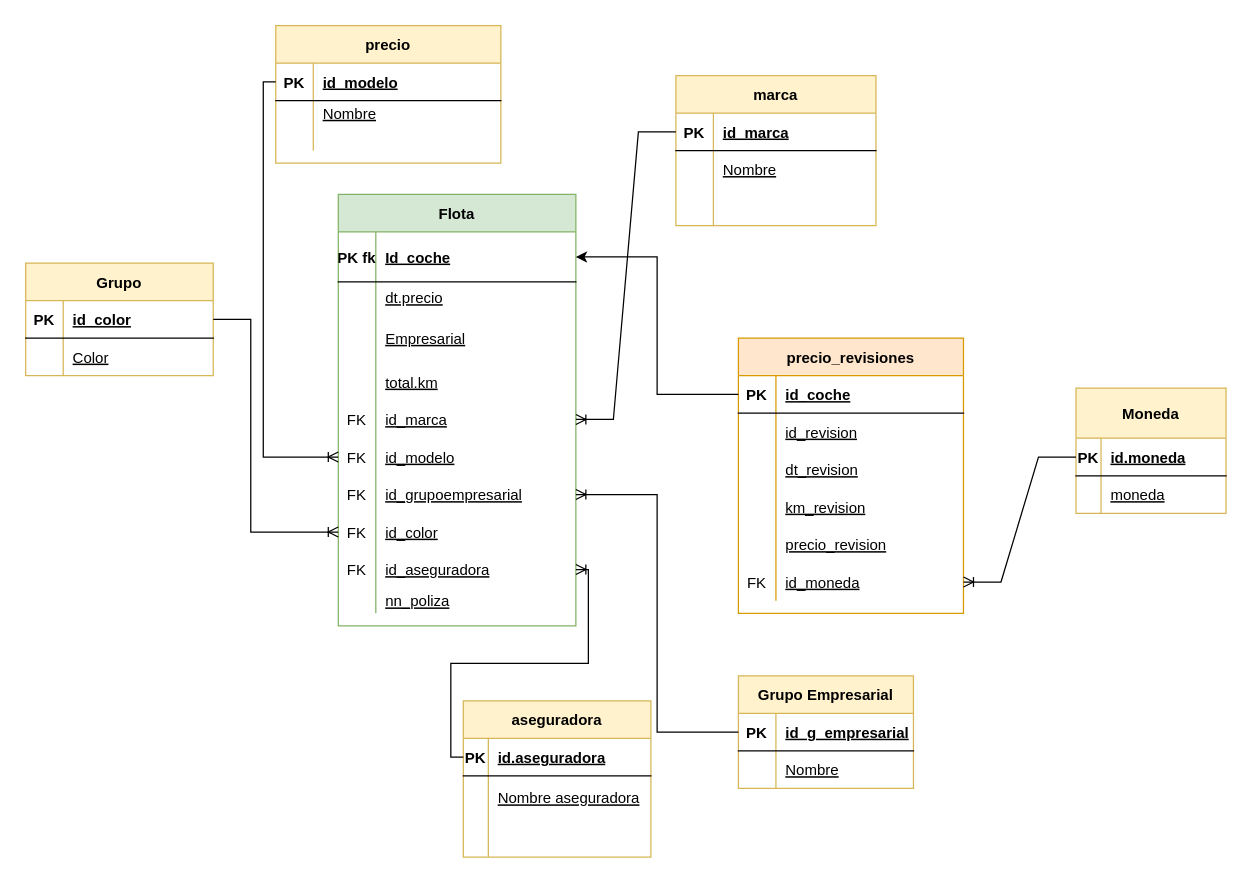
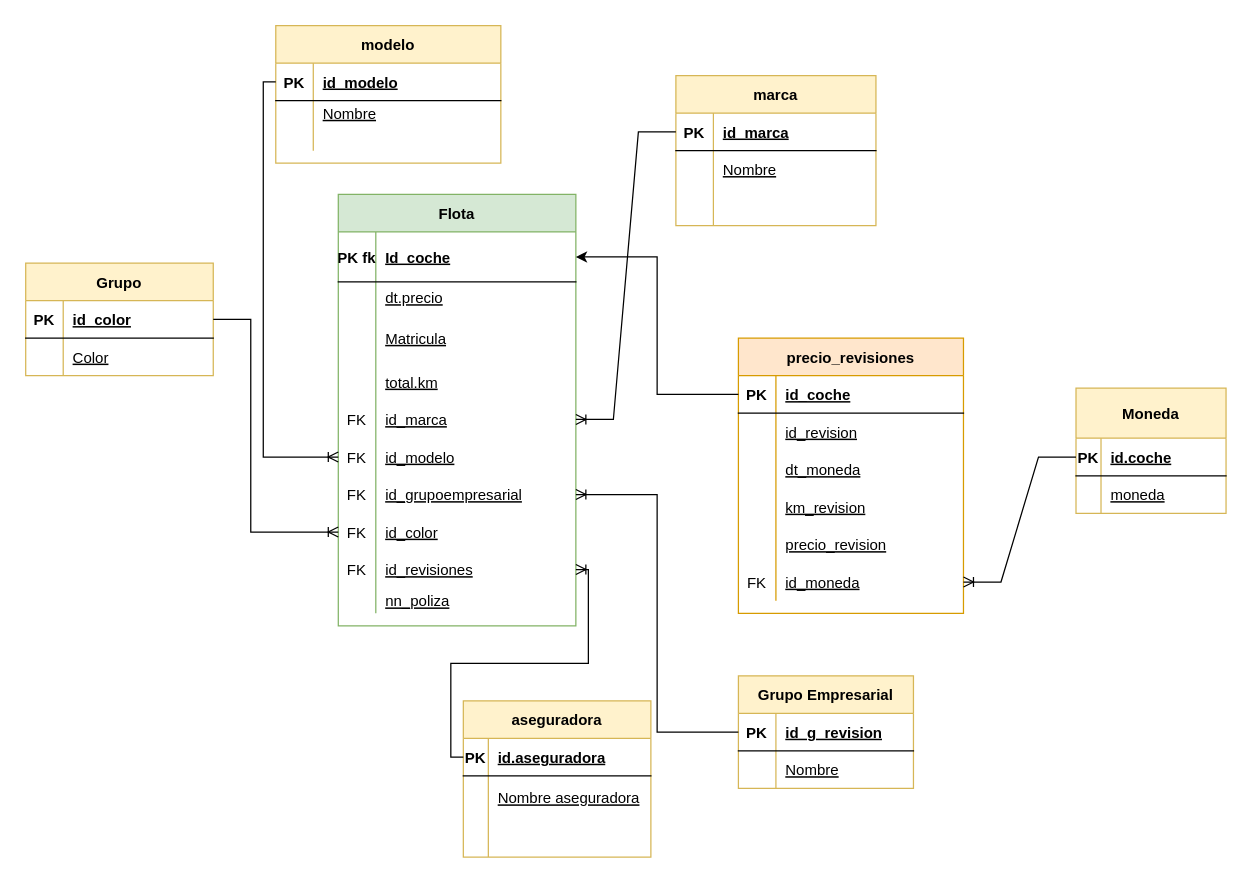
(388, 45) -> (388, 45)
(427, 339) -> (419, 339)
(1144, 458) -> (1140, 458)
(827, 470) -> (823, 470)
(442, 570) -> (434, 570)
(846, 733) -> (834, 733)
